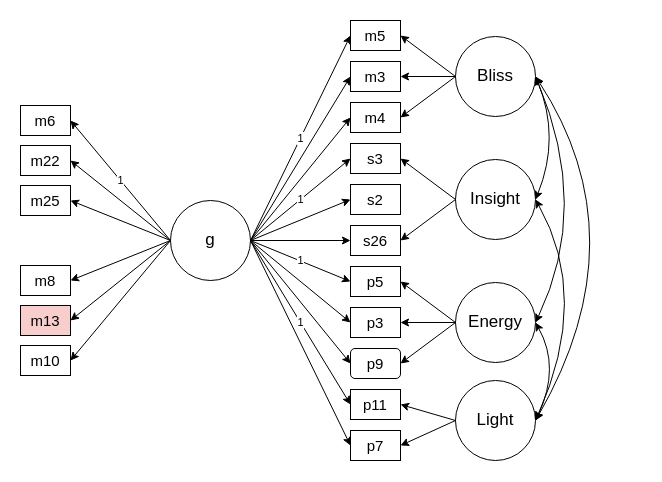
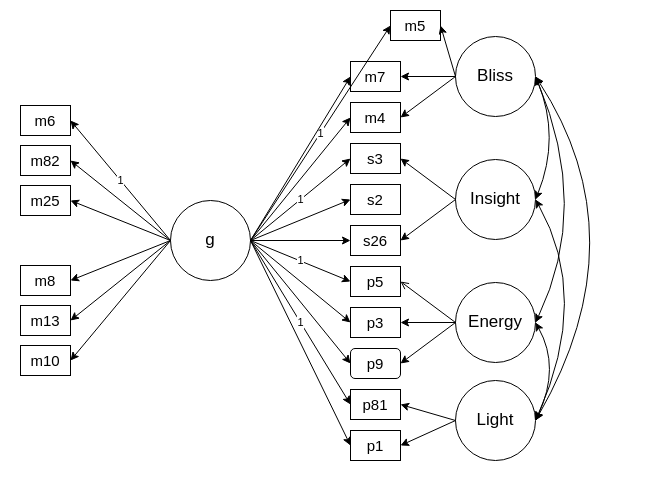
(376, 36) -> (416, 26)
(376, 77) -> (376, 77)
(46, 161) -> (46, 161)
(406, 286) -> (405, 285)
(46, 321) -> (46, 321)
(376, 405) -> (376, 405)
(376, 446) -> (376, 446)
